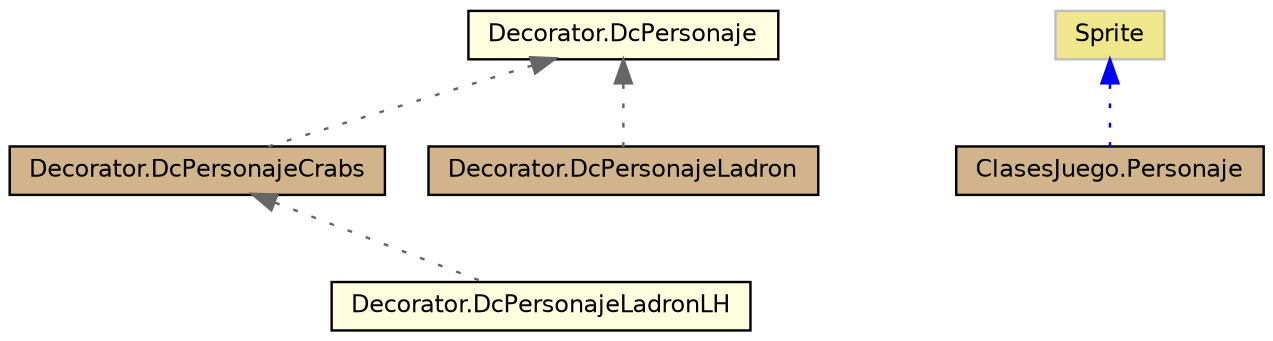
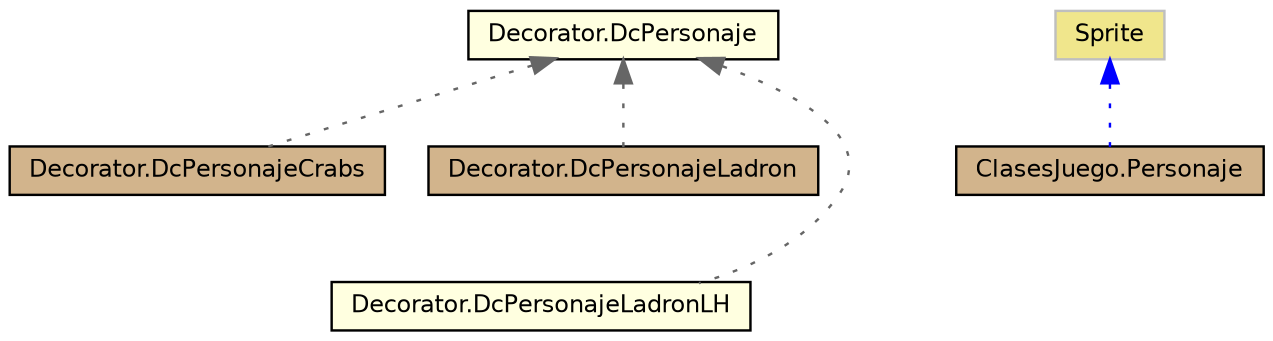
(381, 243) -> (845, 180)
